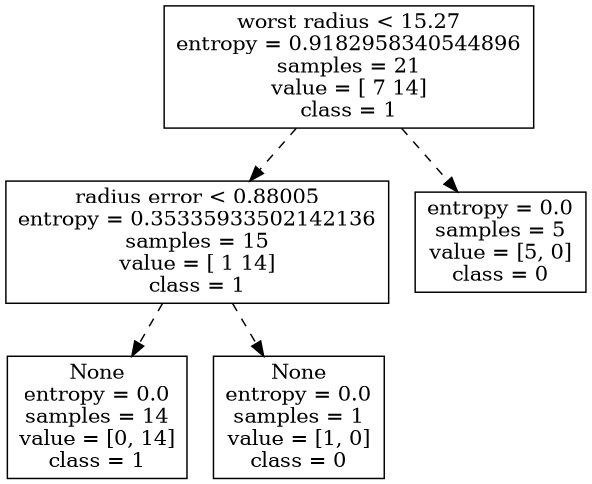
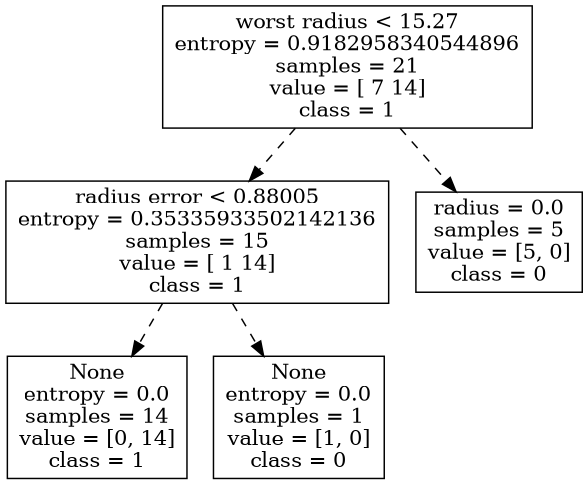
(501, 242) -> (499, 242)
